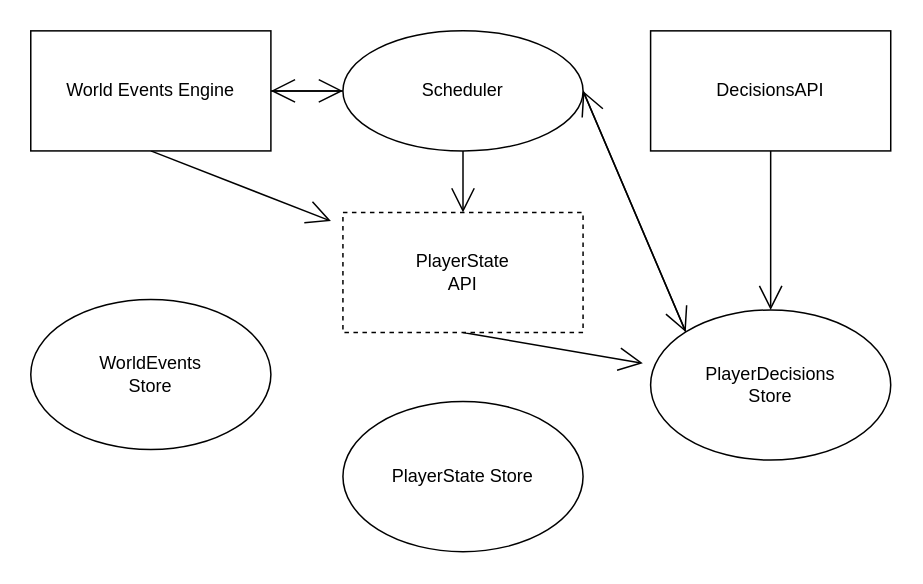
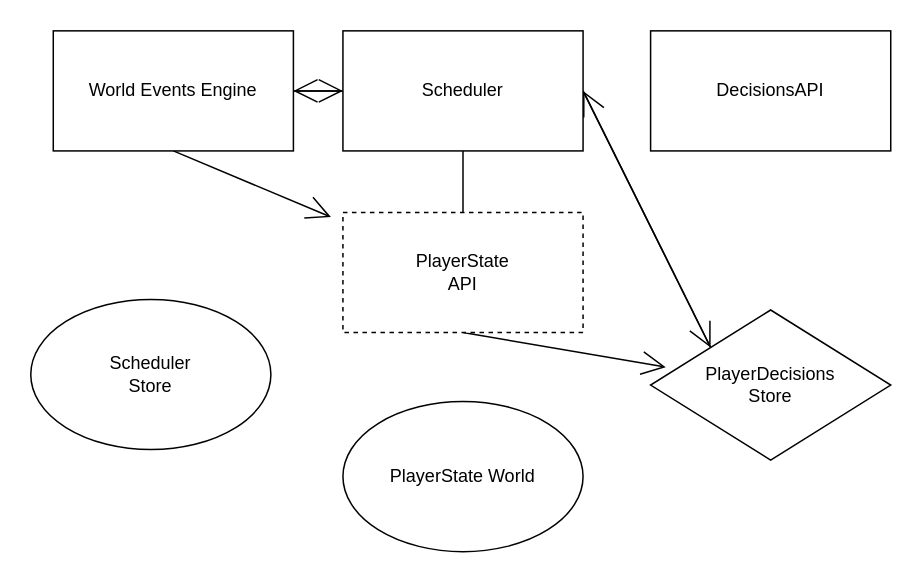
(151, 91) -> (173, 91)
(463, 91) -> (463, 91)
(463, 205) -> (463, 206)
(770, 229) -> none
(151, 374) -> (151, 374)
(770, 385) -> (770, 385)
(463, 476) -> (463, 476)
